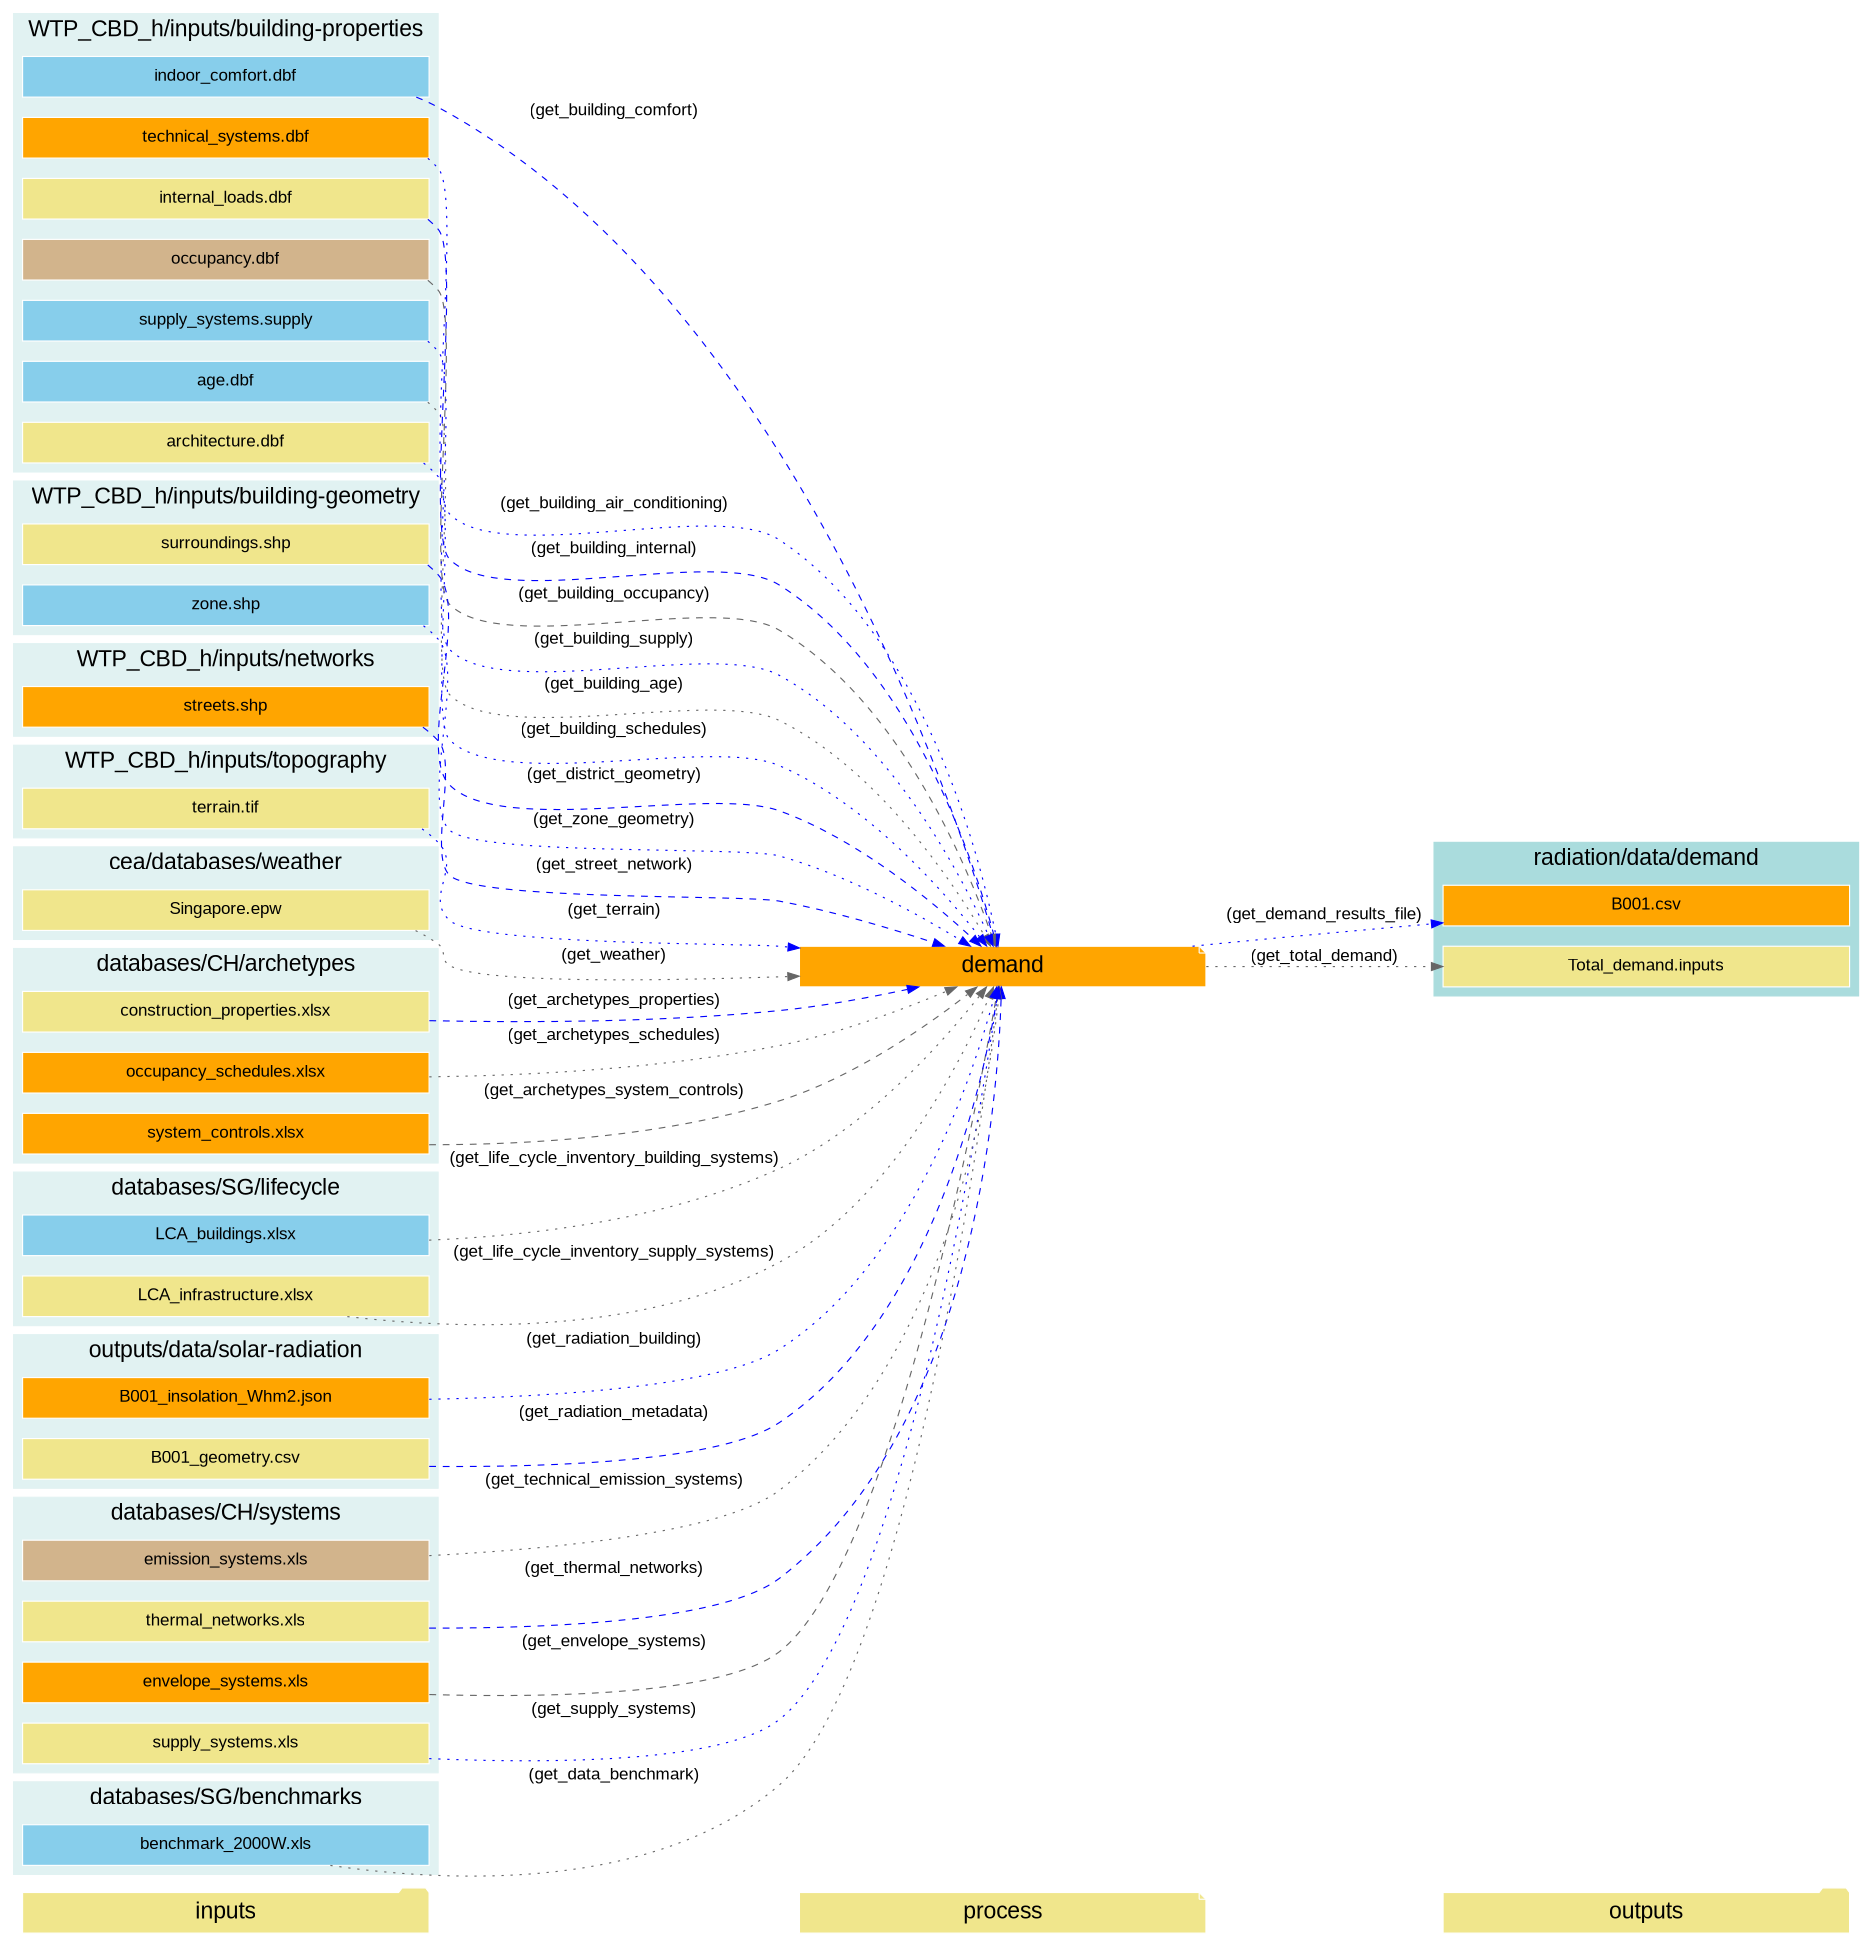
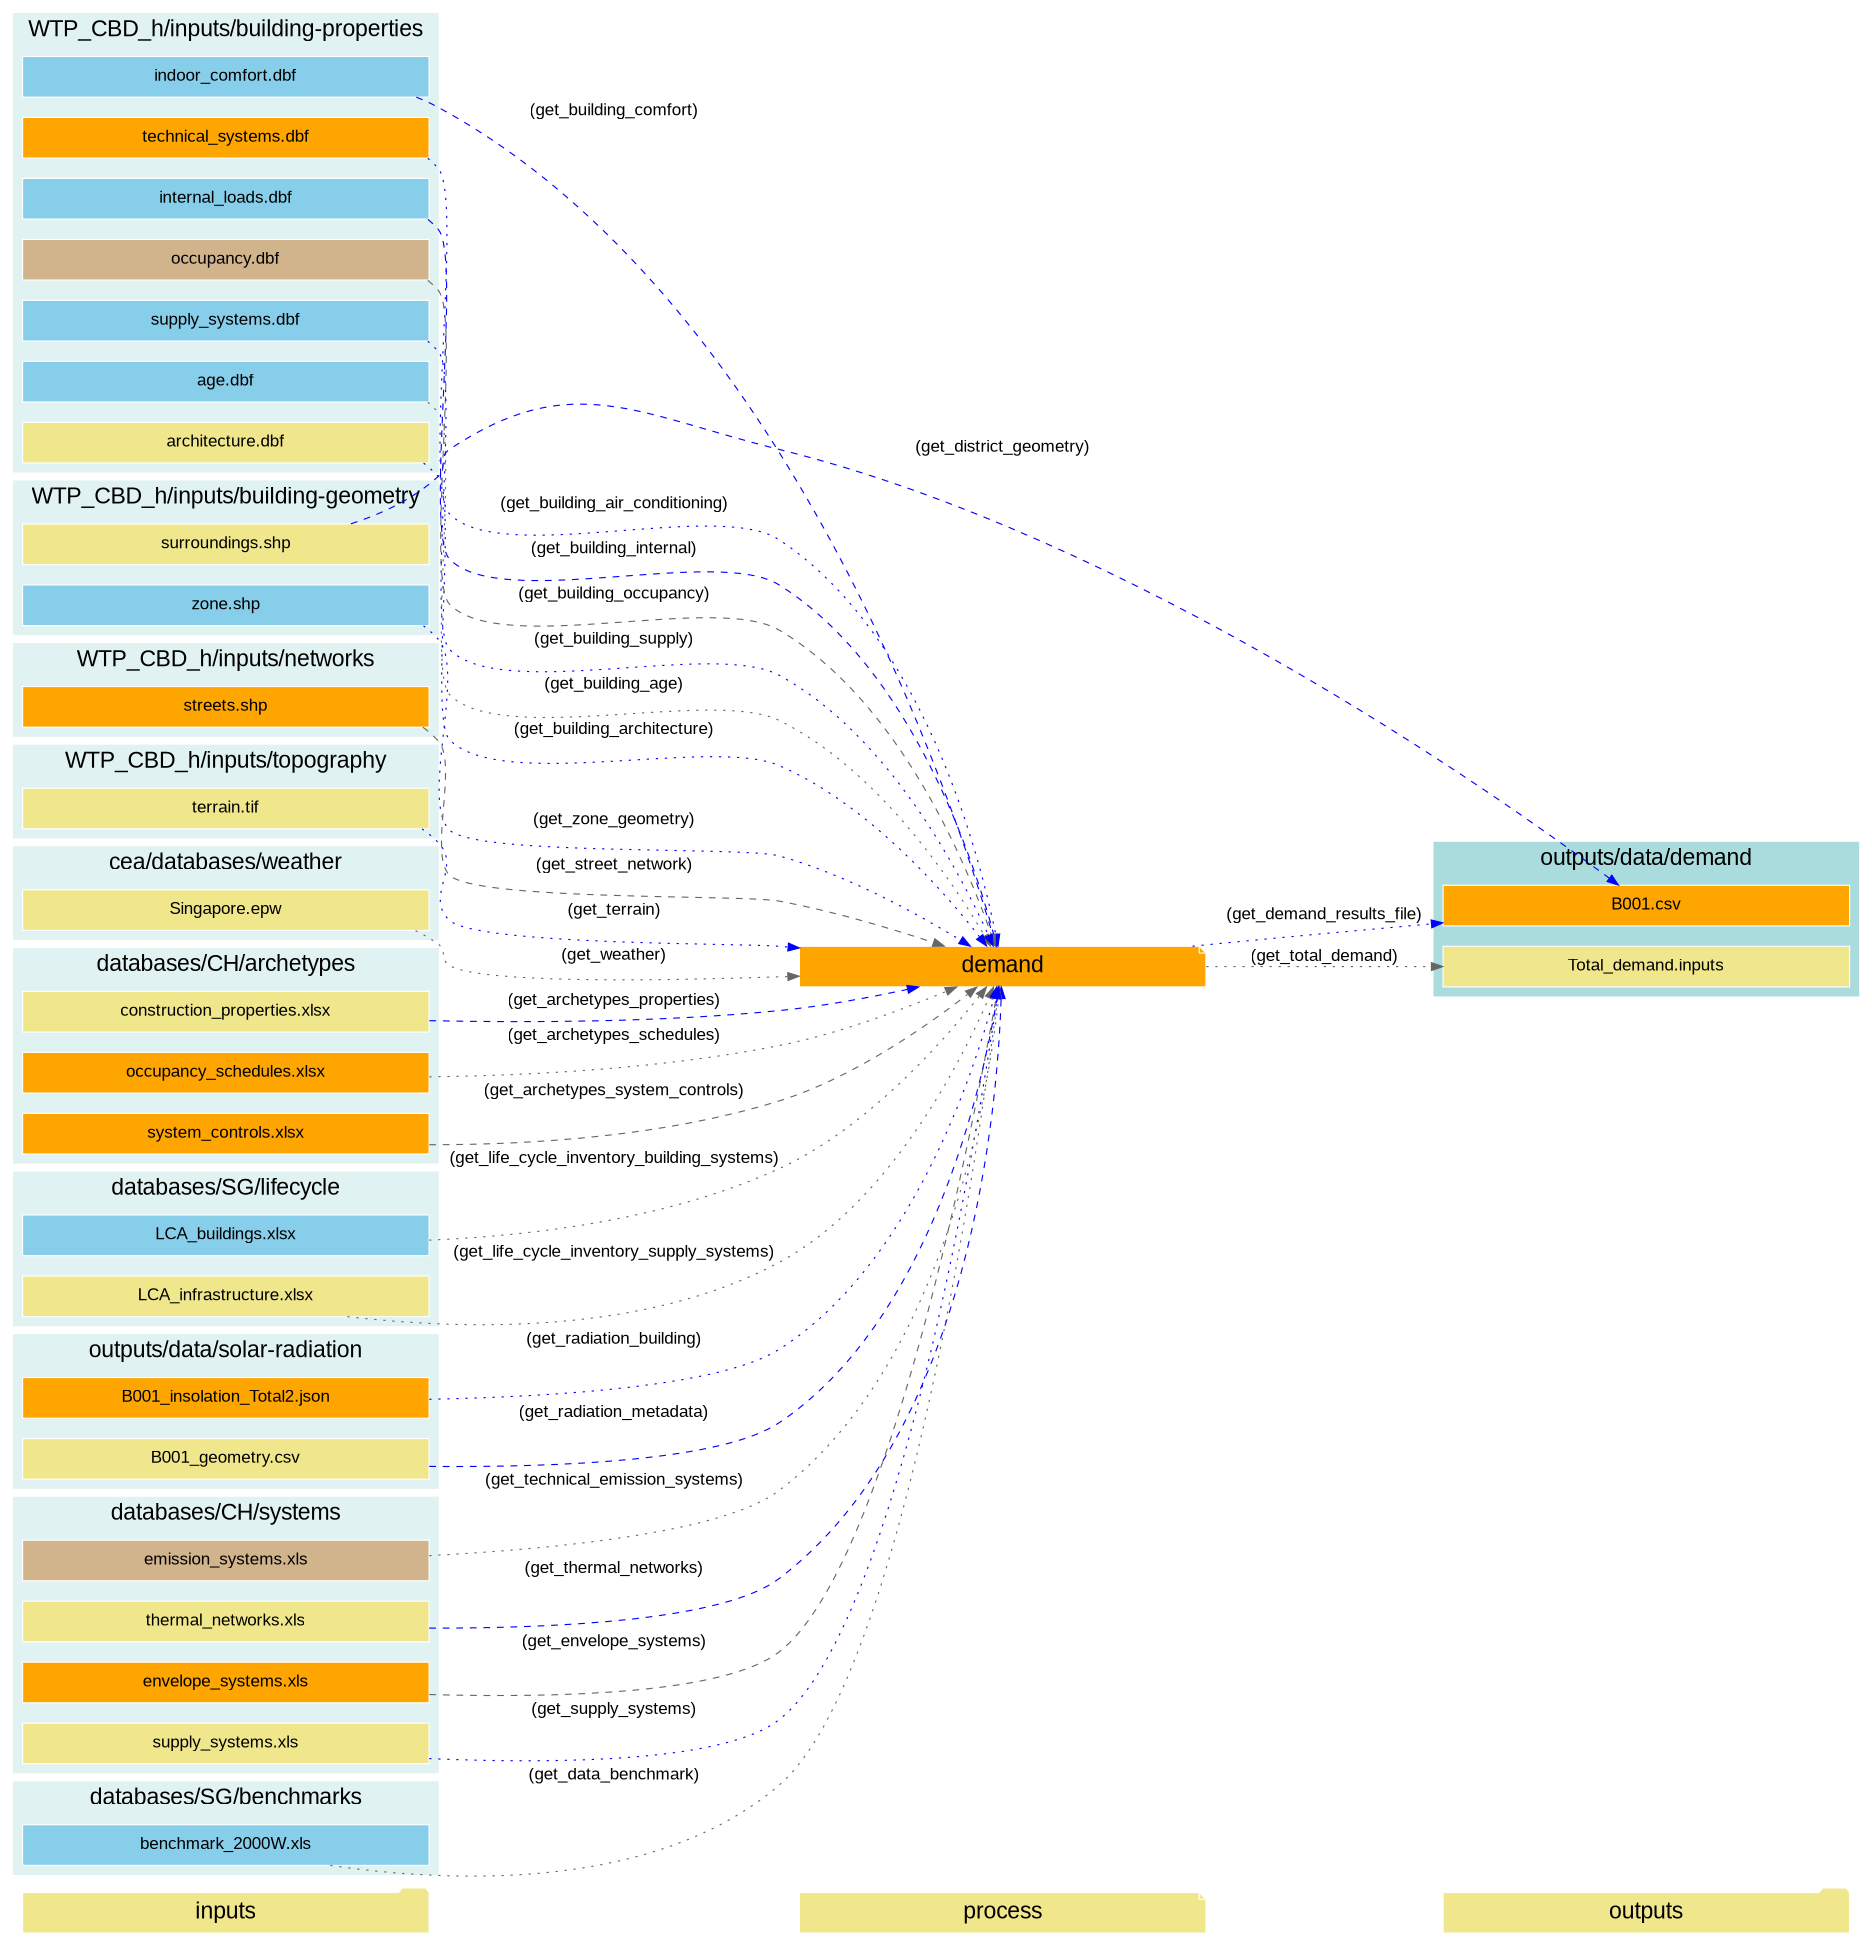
(226, 199) -> (226, 199)
(226, 321) -> (226, 321)
(614, 730) -> (614, 730)
(614, 808) -> (999, 524)
(1646, 859) -> (1646, 859)
(614, 895) -> (614, 895)
(226, 1398) -> (226, 1398)
